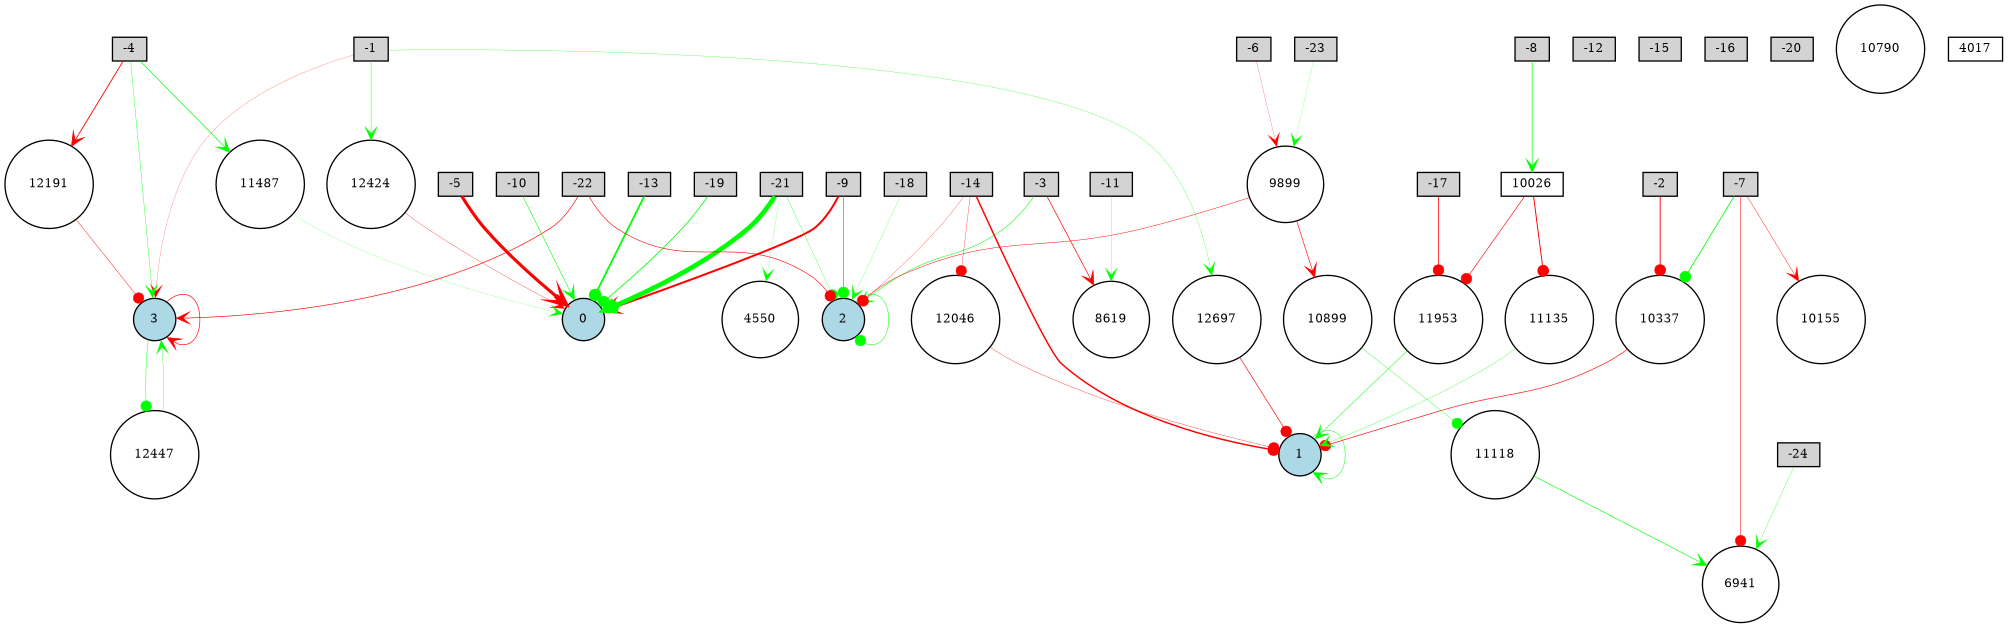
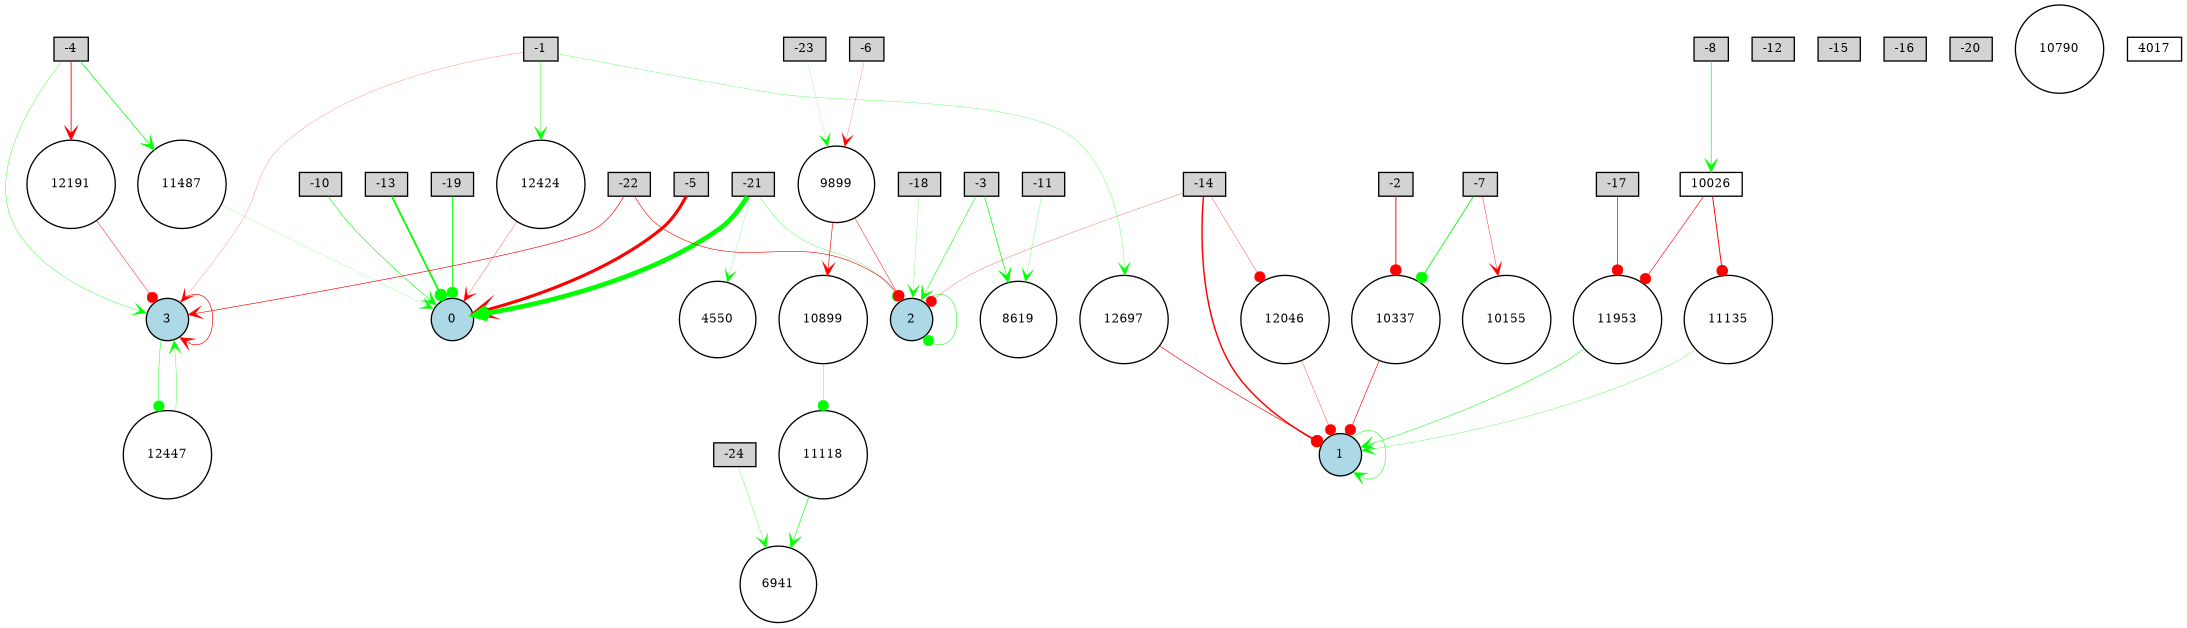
(843, 184) -> none
(1066, 233) -> (995, 233)
(1741, 366) -> none
